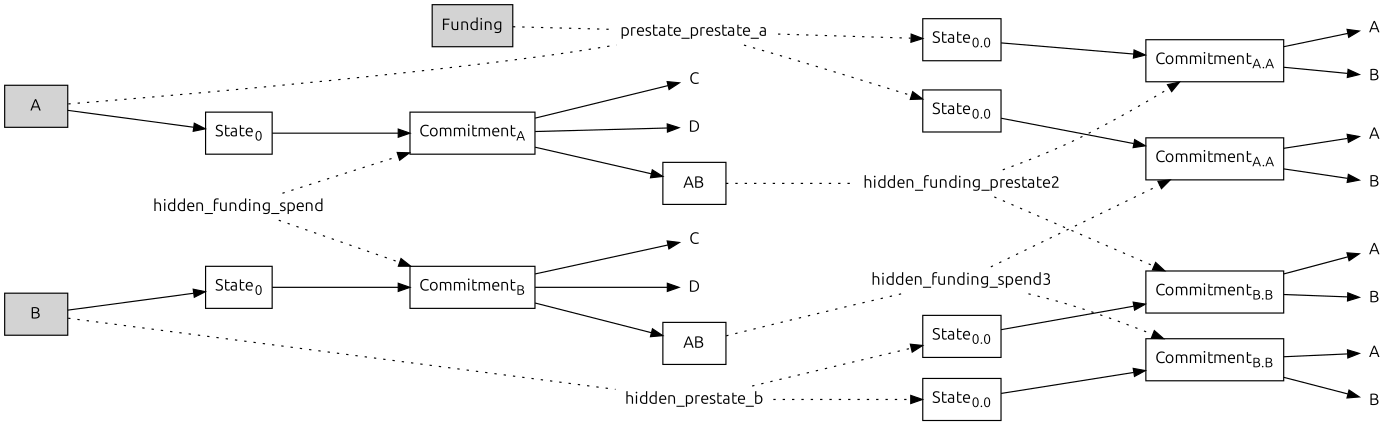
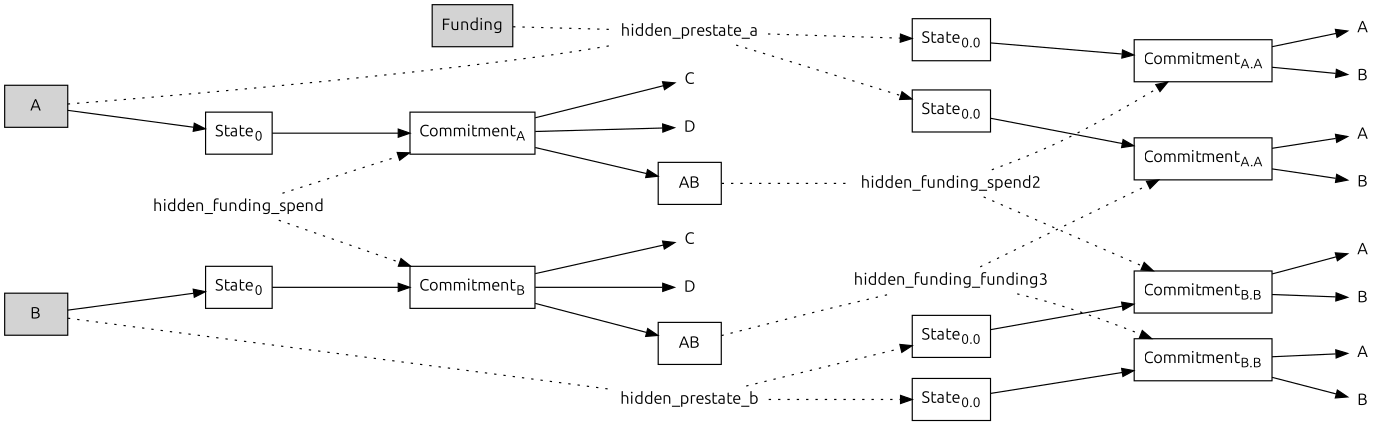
(694, 32) -> (690, 32)
(962, 183) -> (951, 183)
(962, 280) -> (951, 280)
